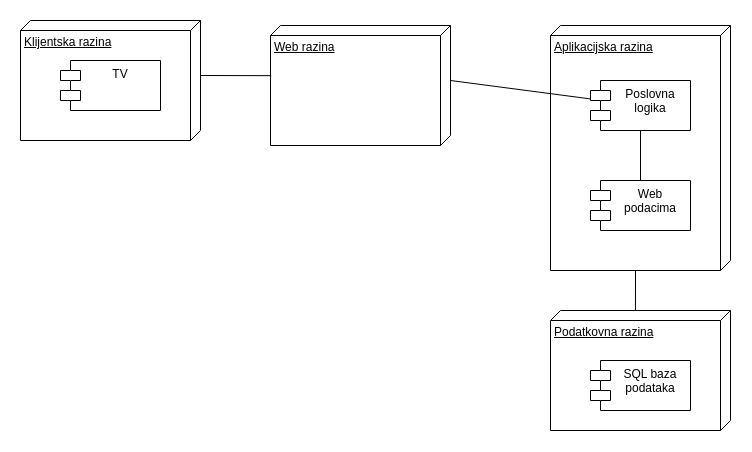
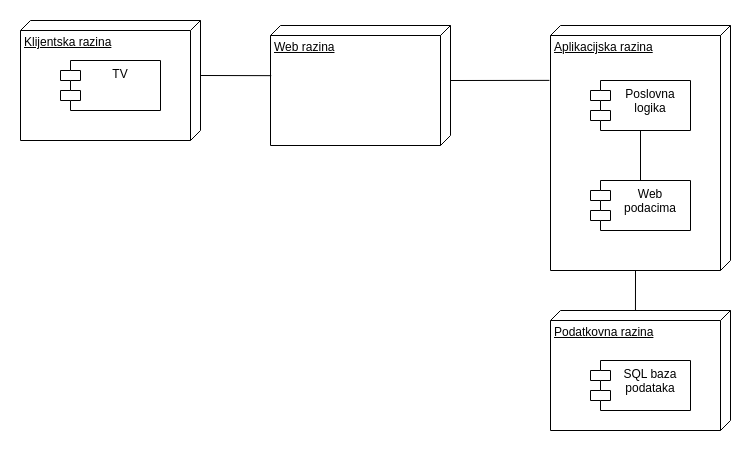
(521, 90) -> (500, 80)
